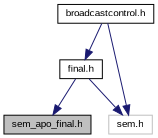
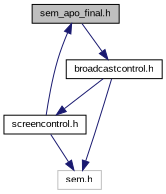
none -> (92, 38)
(81, 69) -> (45, 125)
